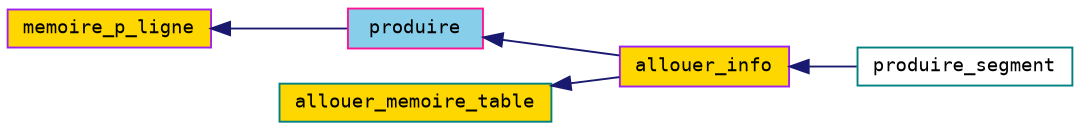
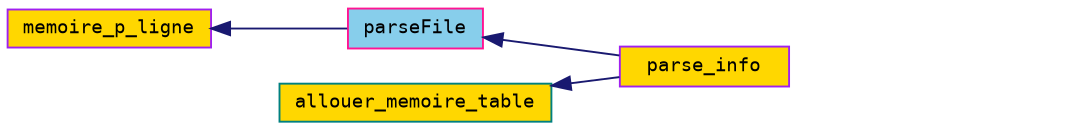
(415, 29) -> (415, 29)
(704, 67) -> (704, 67)
(965, 67) -> none
